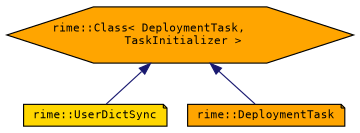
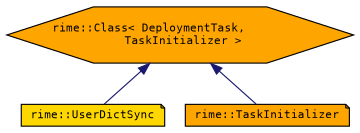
(266, 115) -> (267, 115)
